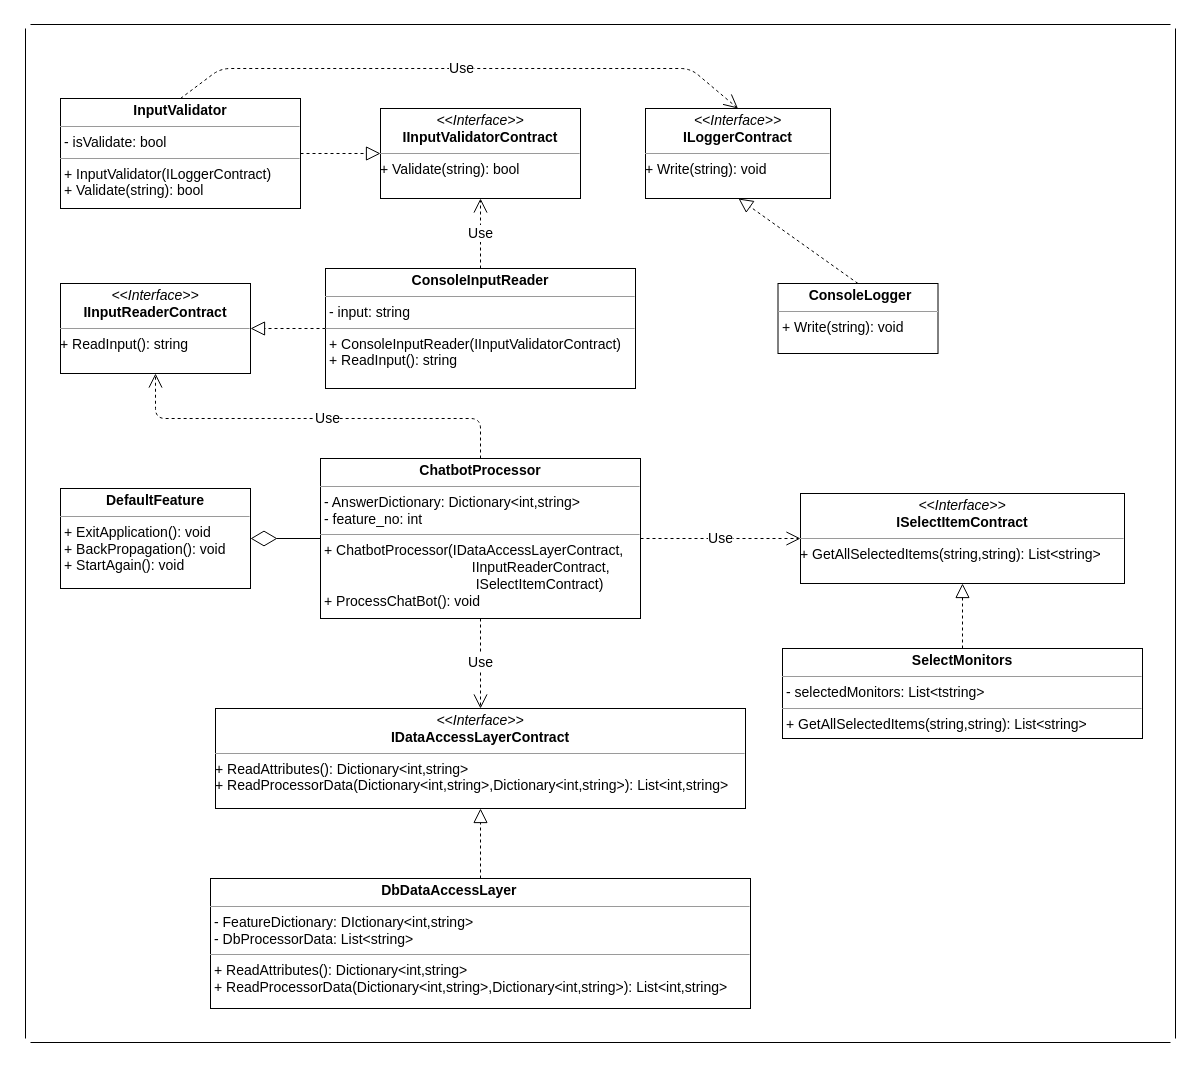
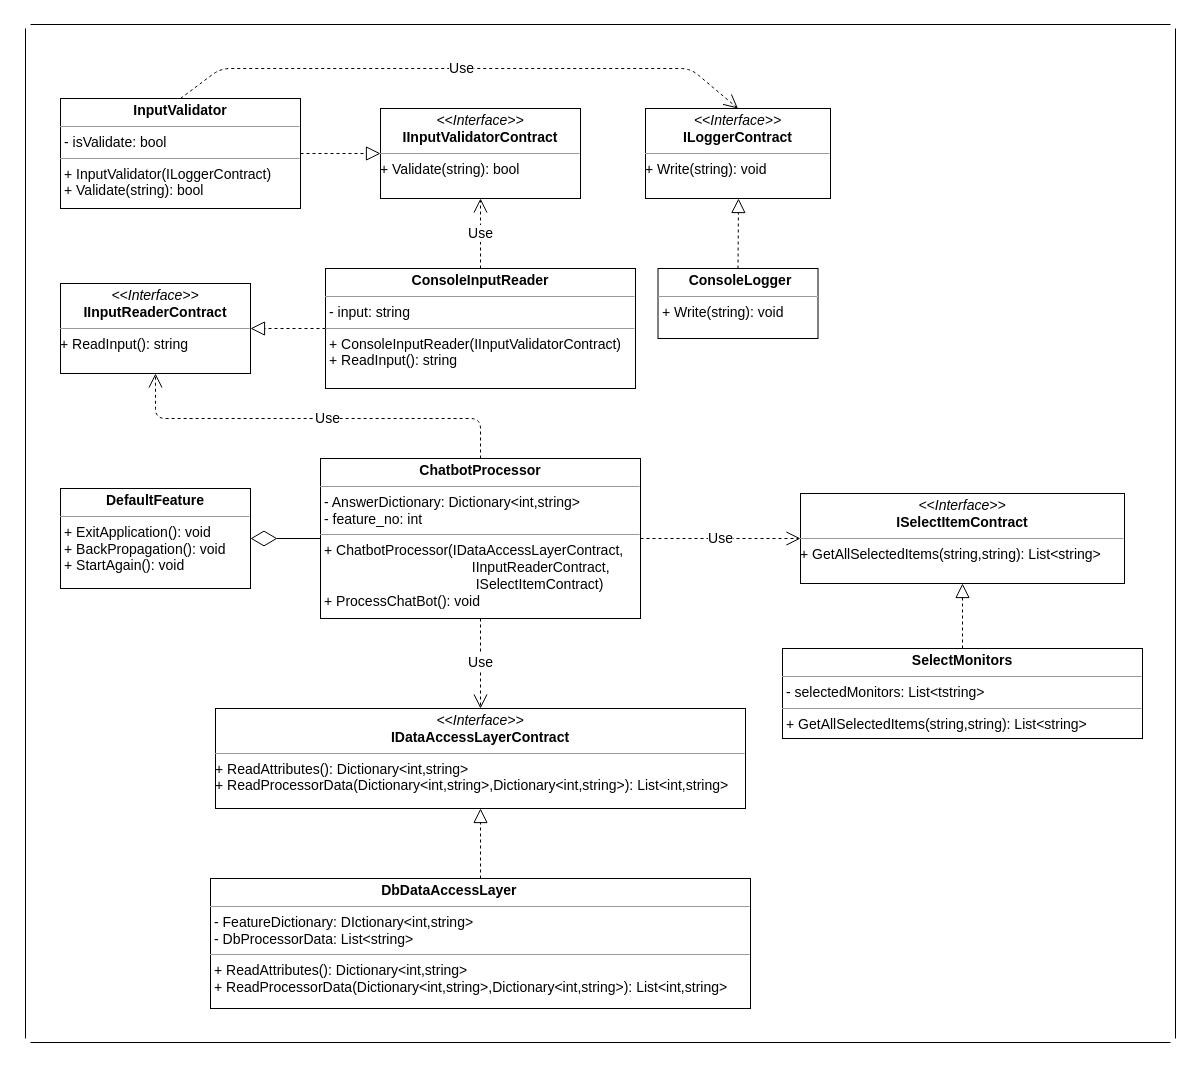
(858, 319) -> (738, 304)
